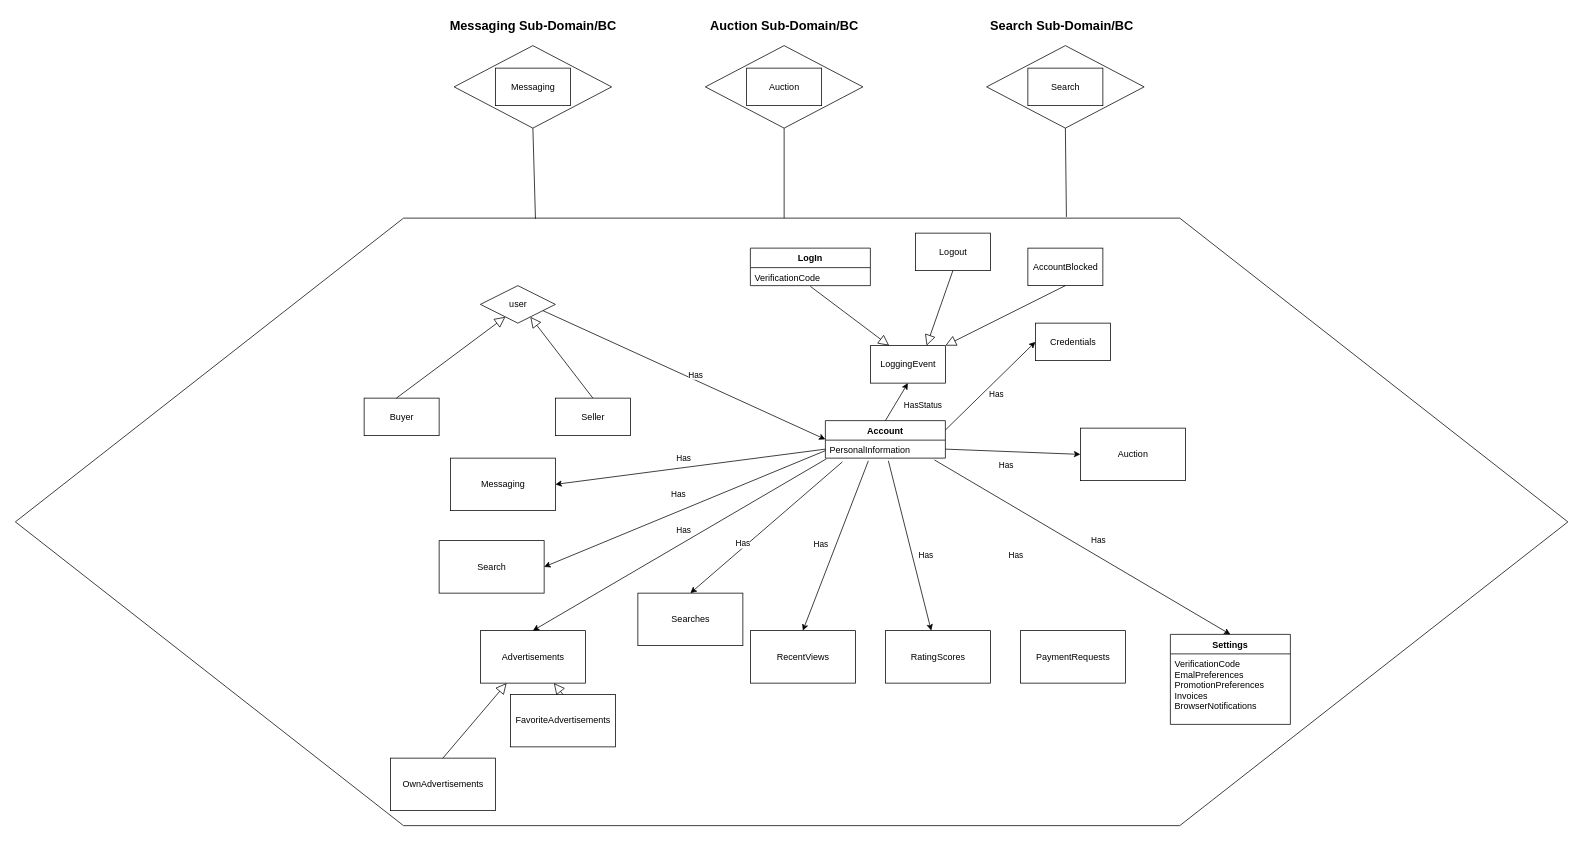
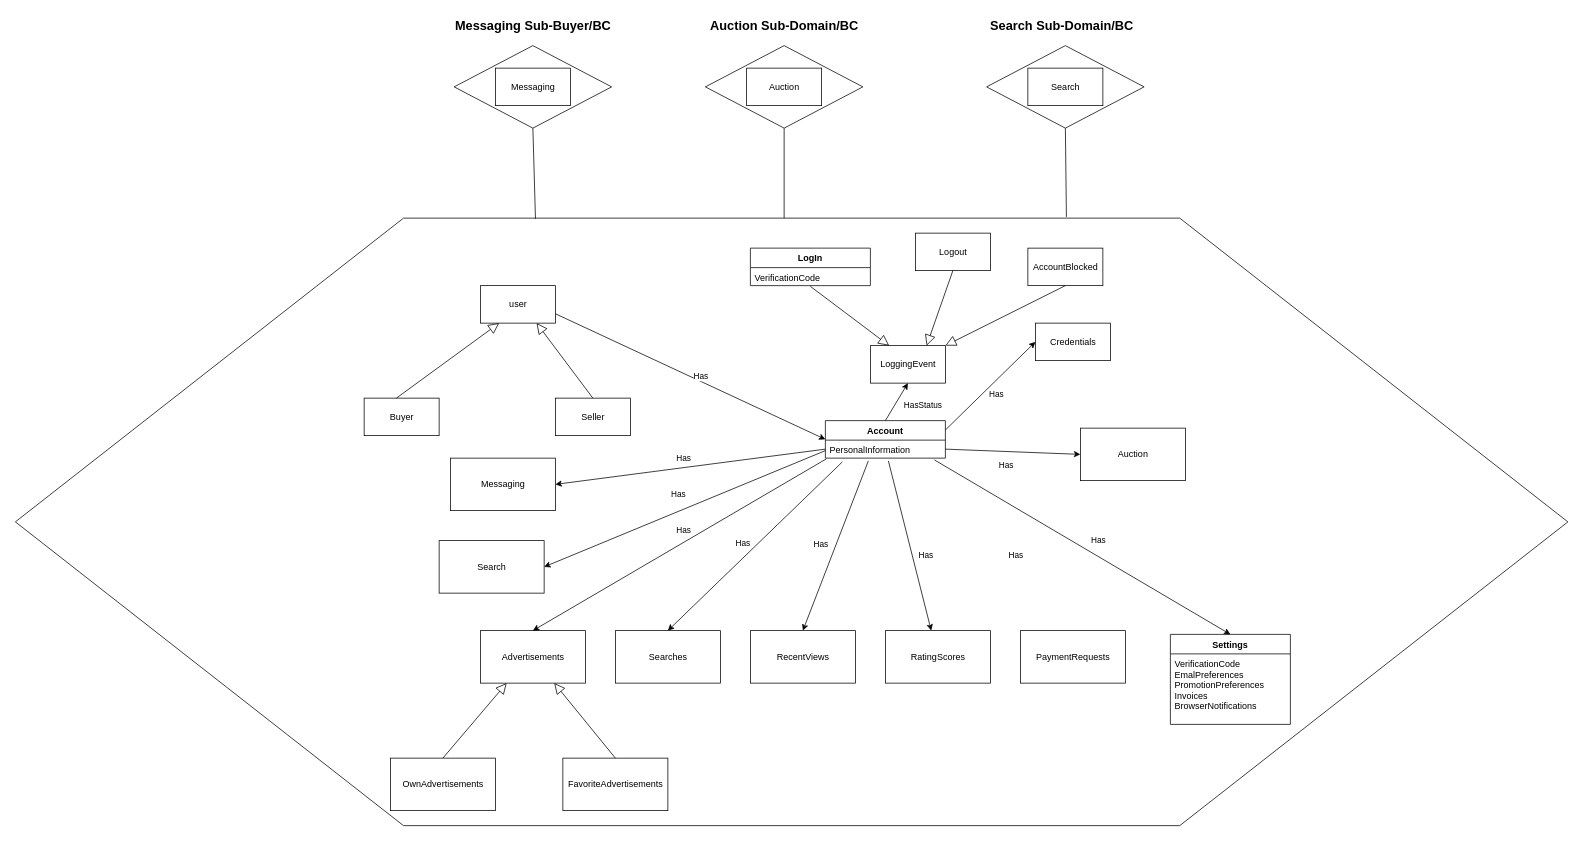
(533, 27) -> (533, 27)
(518, 304) -> (518, 304)
(690, 619) -> (668, 657)
(563, 720) -> (615, 784)
